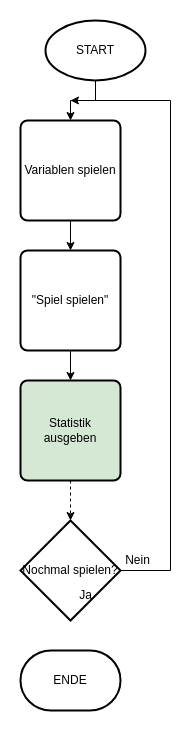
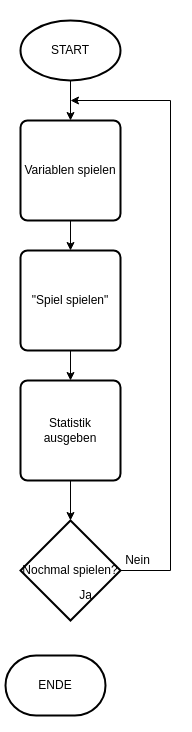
(96, 51) -> (71, 51)
(71, 431) -> (71, 431)
(71, 497) -> (71, 497)
(71, 681) -> (56, 686)
